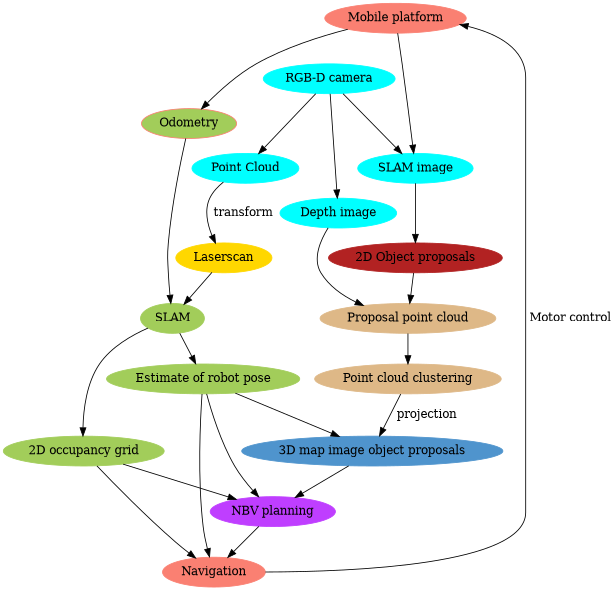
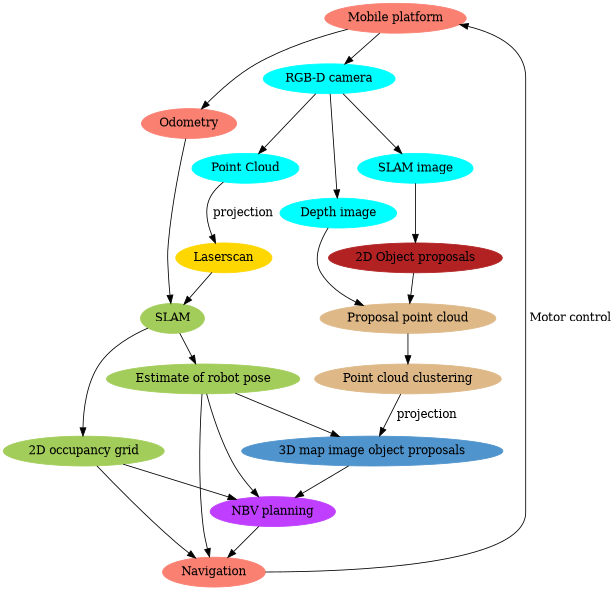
(406, 89) -> (365, 46)
(189, 124) -> (189, 124)
(241, 213) -> (241, 213)
